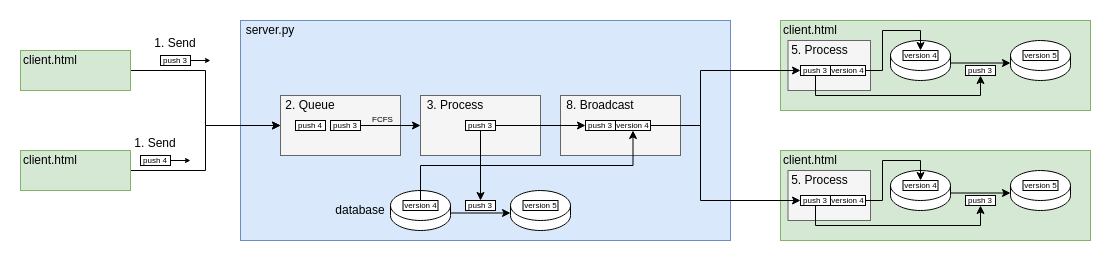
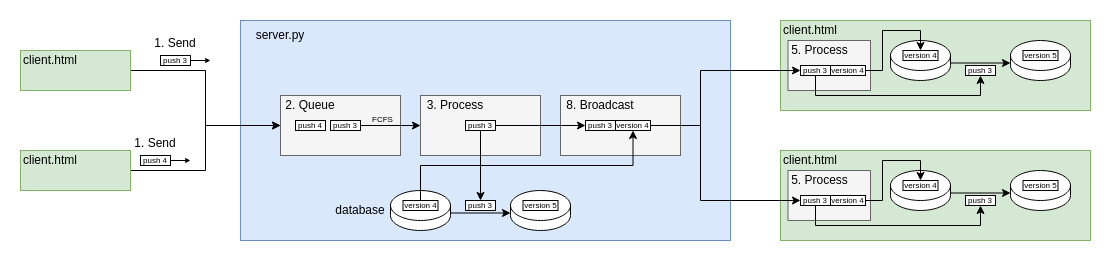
(271, 31) -> (281, 36)
